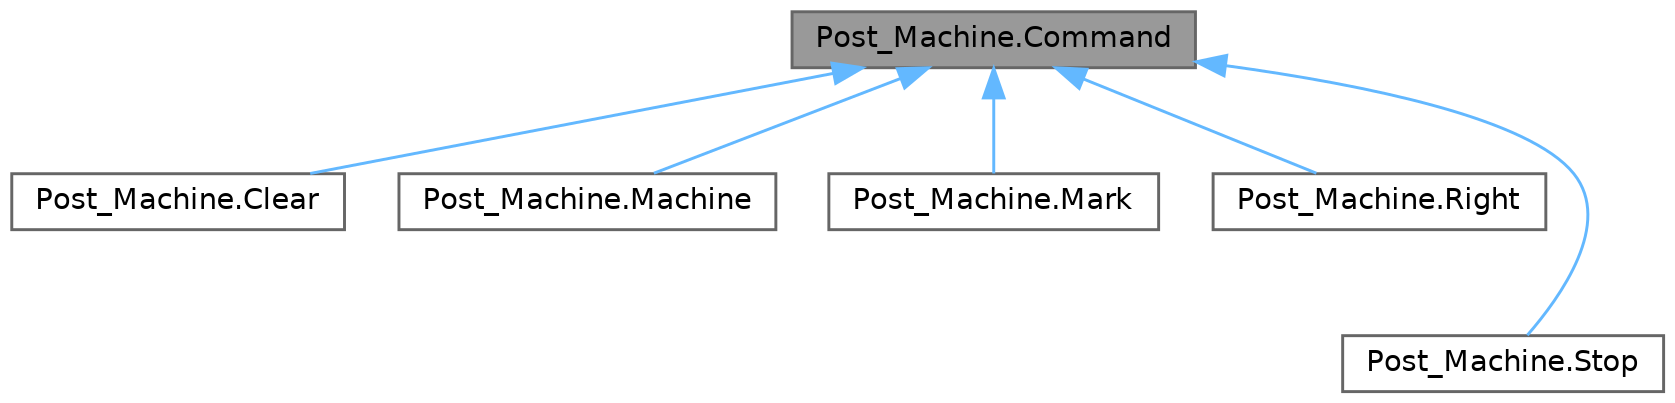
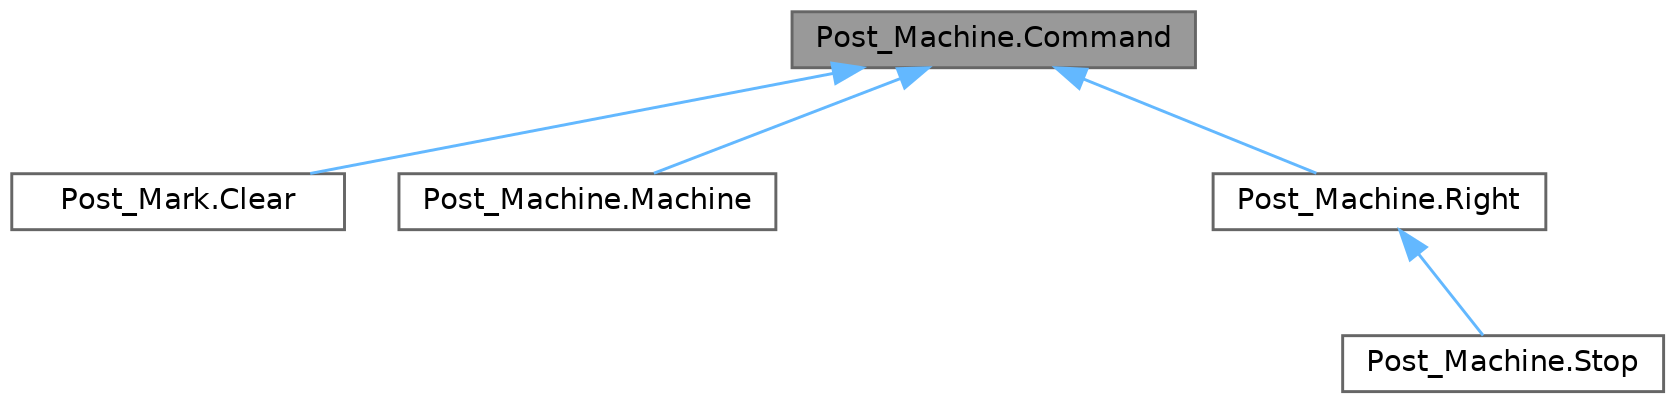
(1494, 126) -> (1451, 295)
(178, 202) -> (178, 202)
(994, 202) -> none
